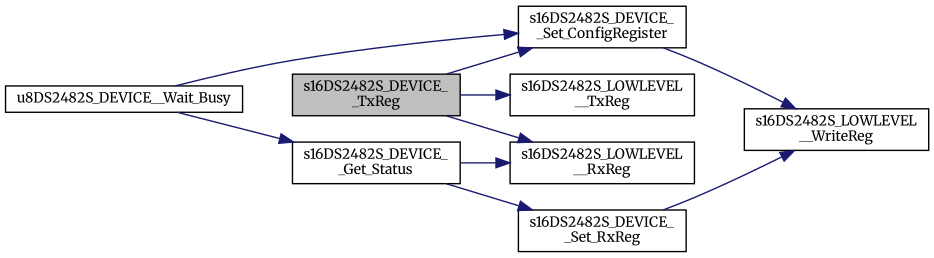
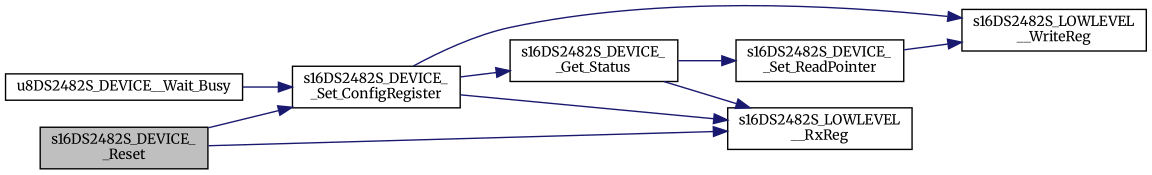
(376, 95) -> (124, 148)
(602, 95) -> none
none -> (587, 107)
(228, 125) -> (479, 75)
(602, 231) -> (820, 61)
